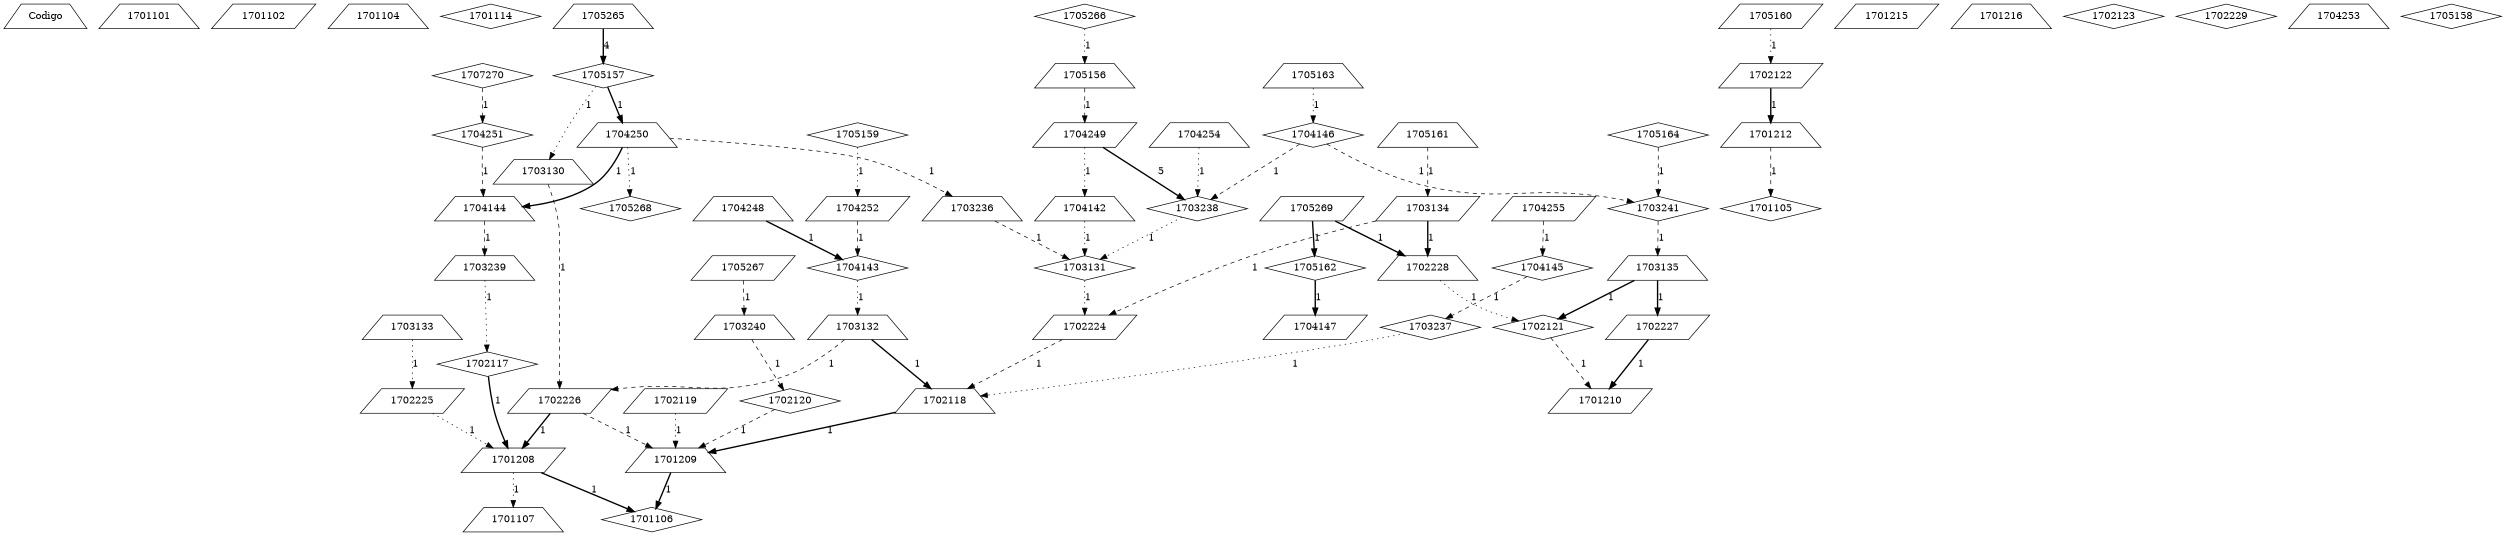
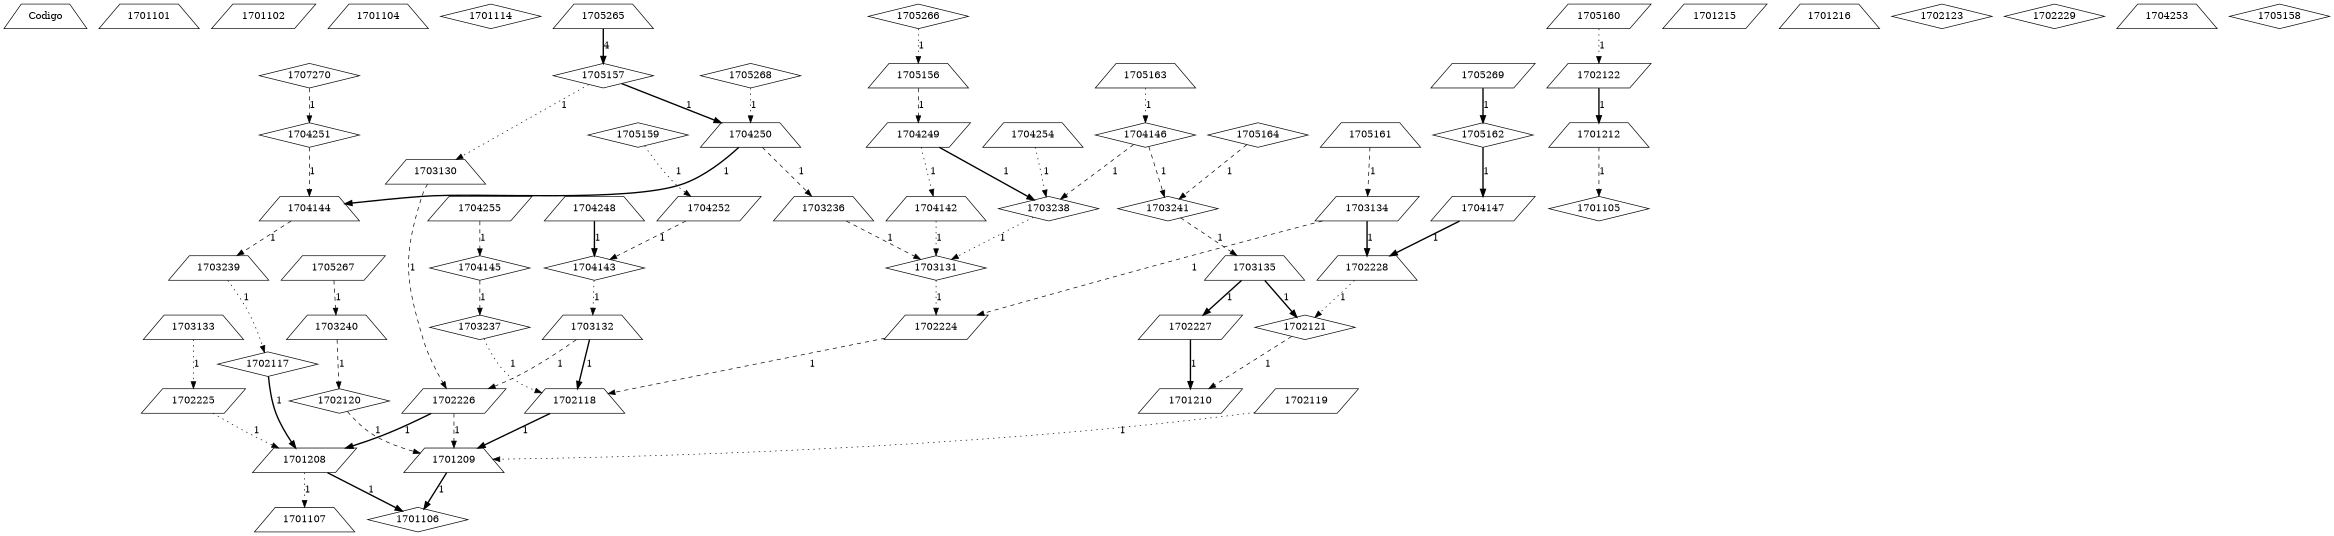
(629, 168) -> (751, 102)
(1161, 172) -> (1006, 172)
(1367, 237) -> (1428, 237)
